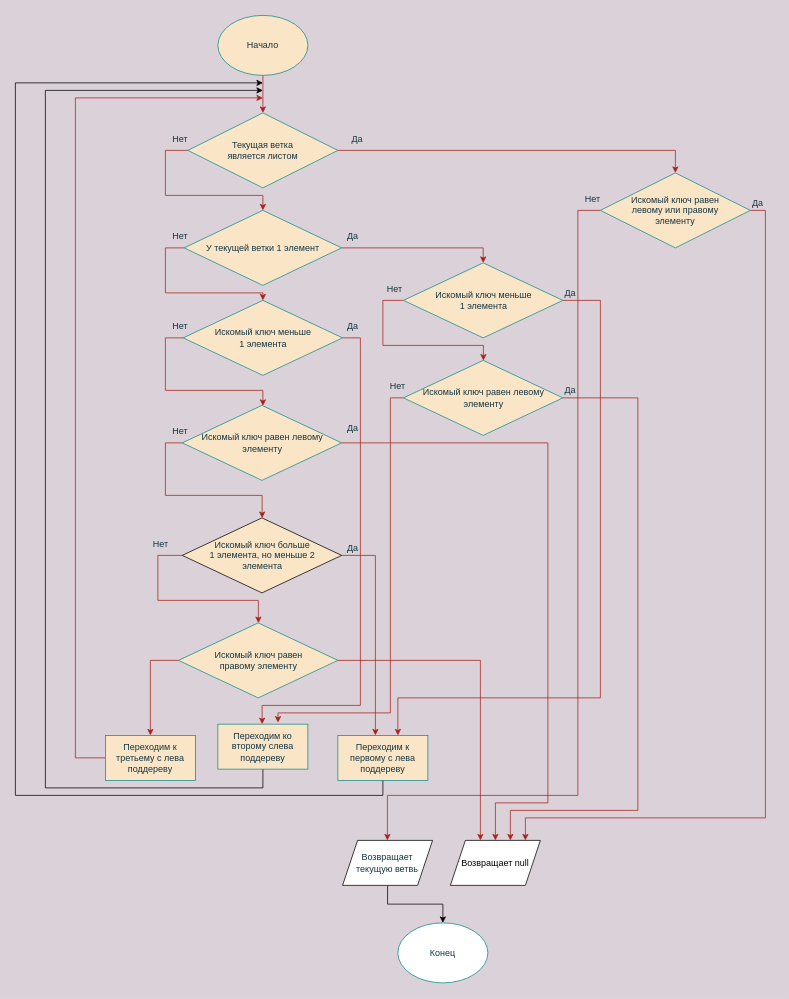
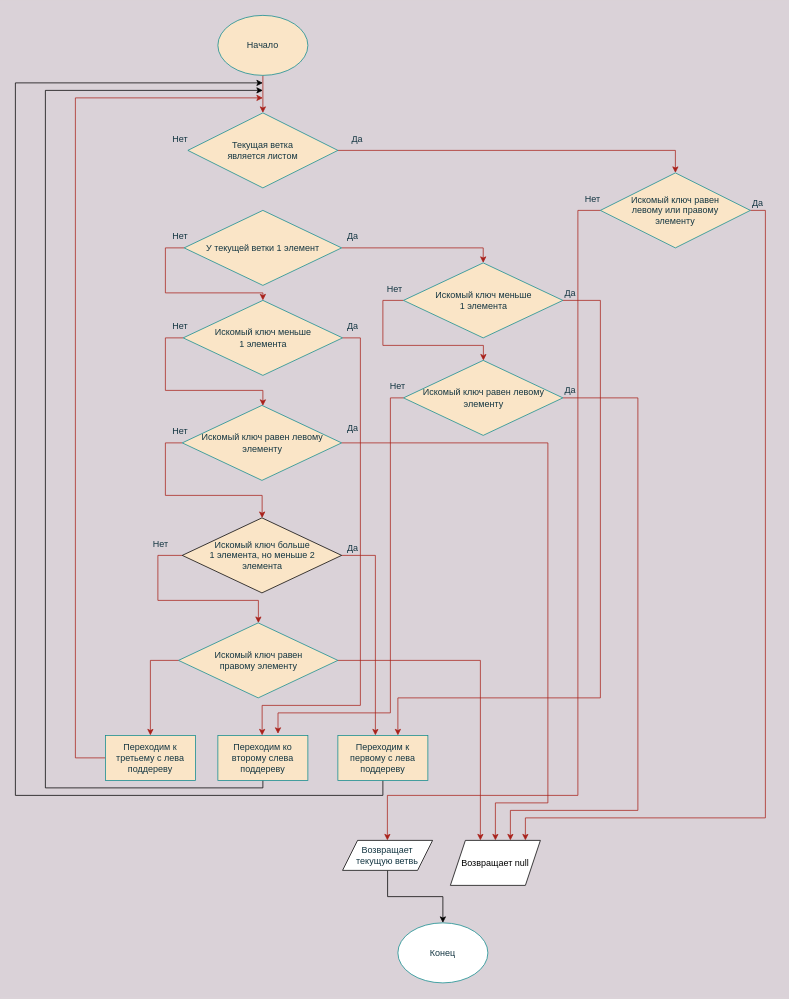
(185, 195) -> none
(263, 747) -> (263, 758)
(388, 863) -> (388, 855)
